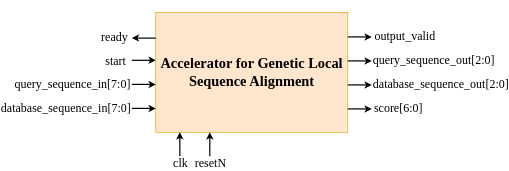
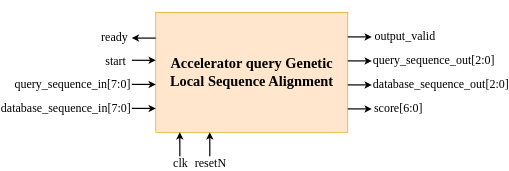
(252, 72) -> (252, 72)
